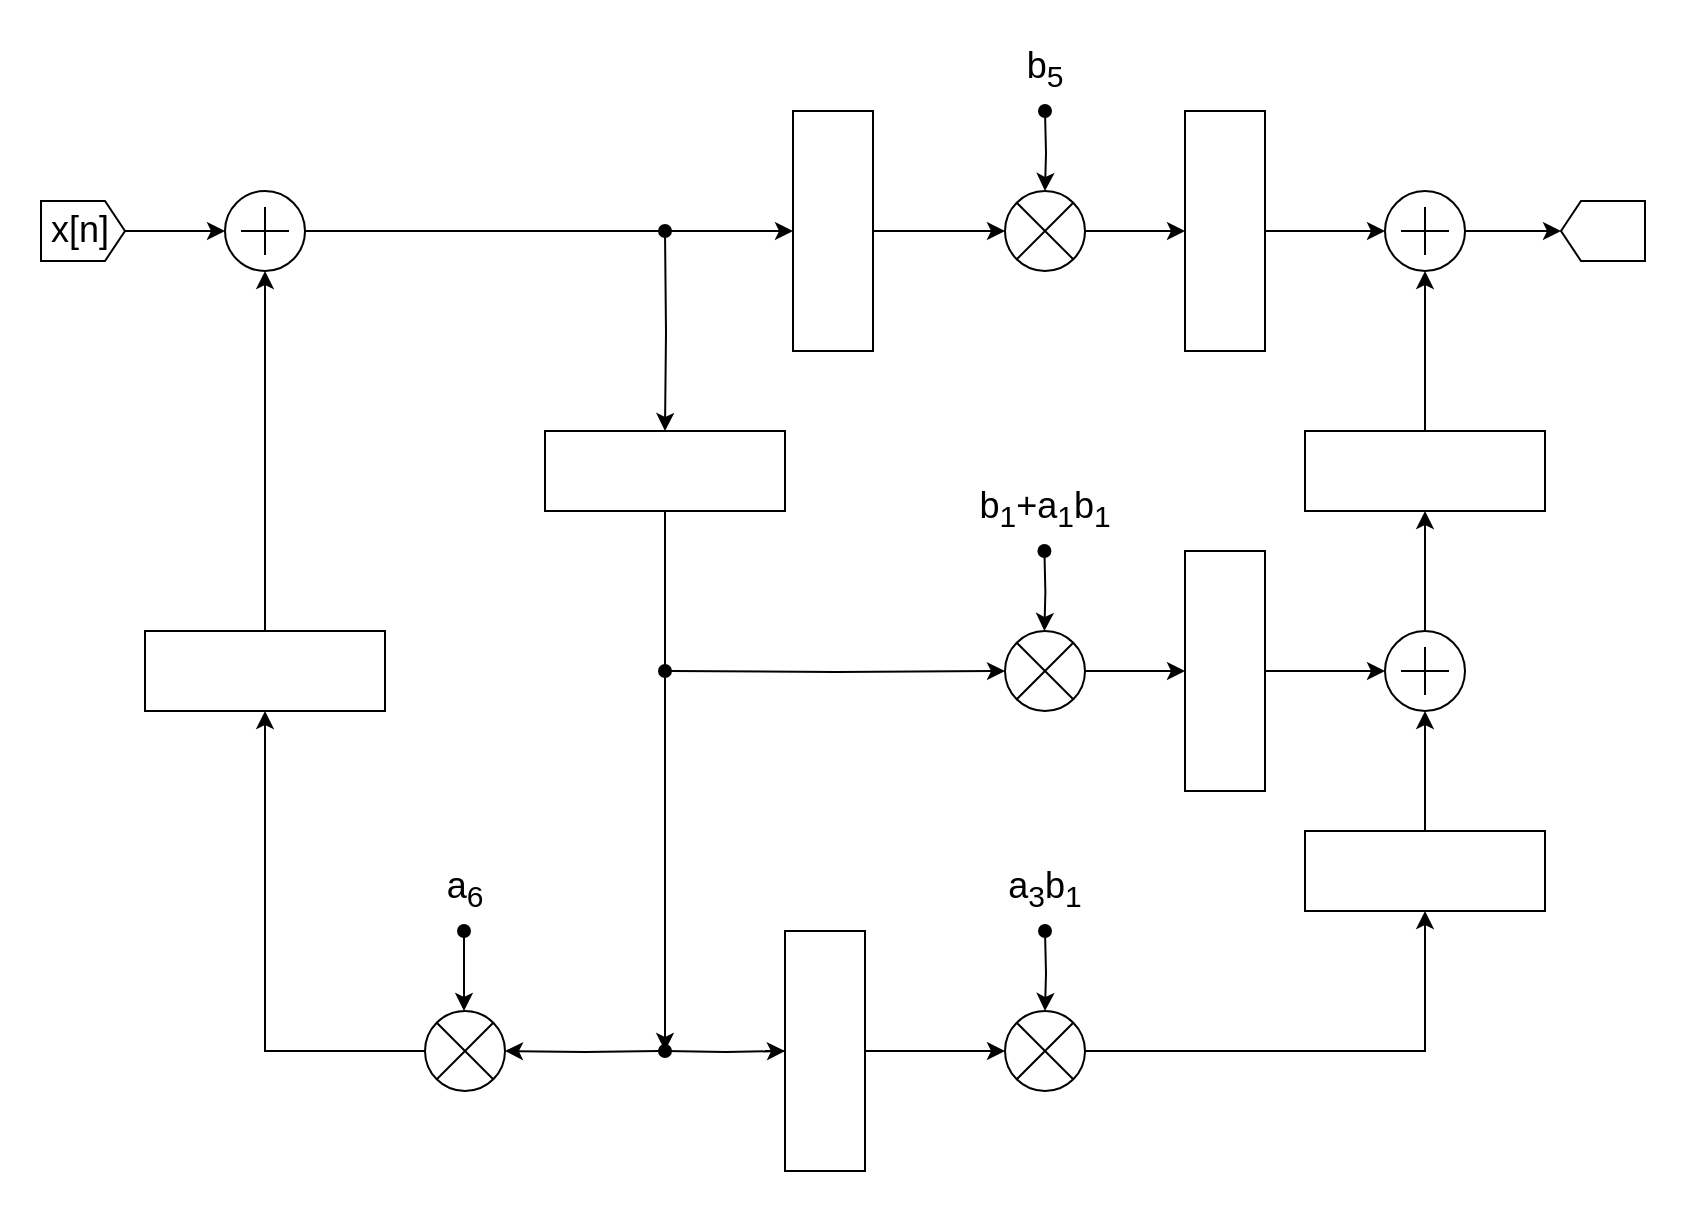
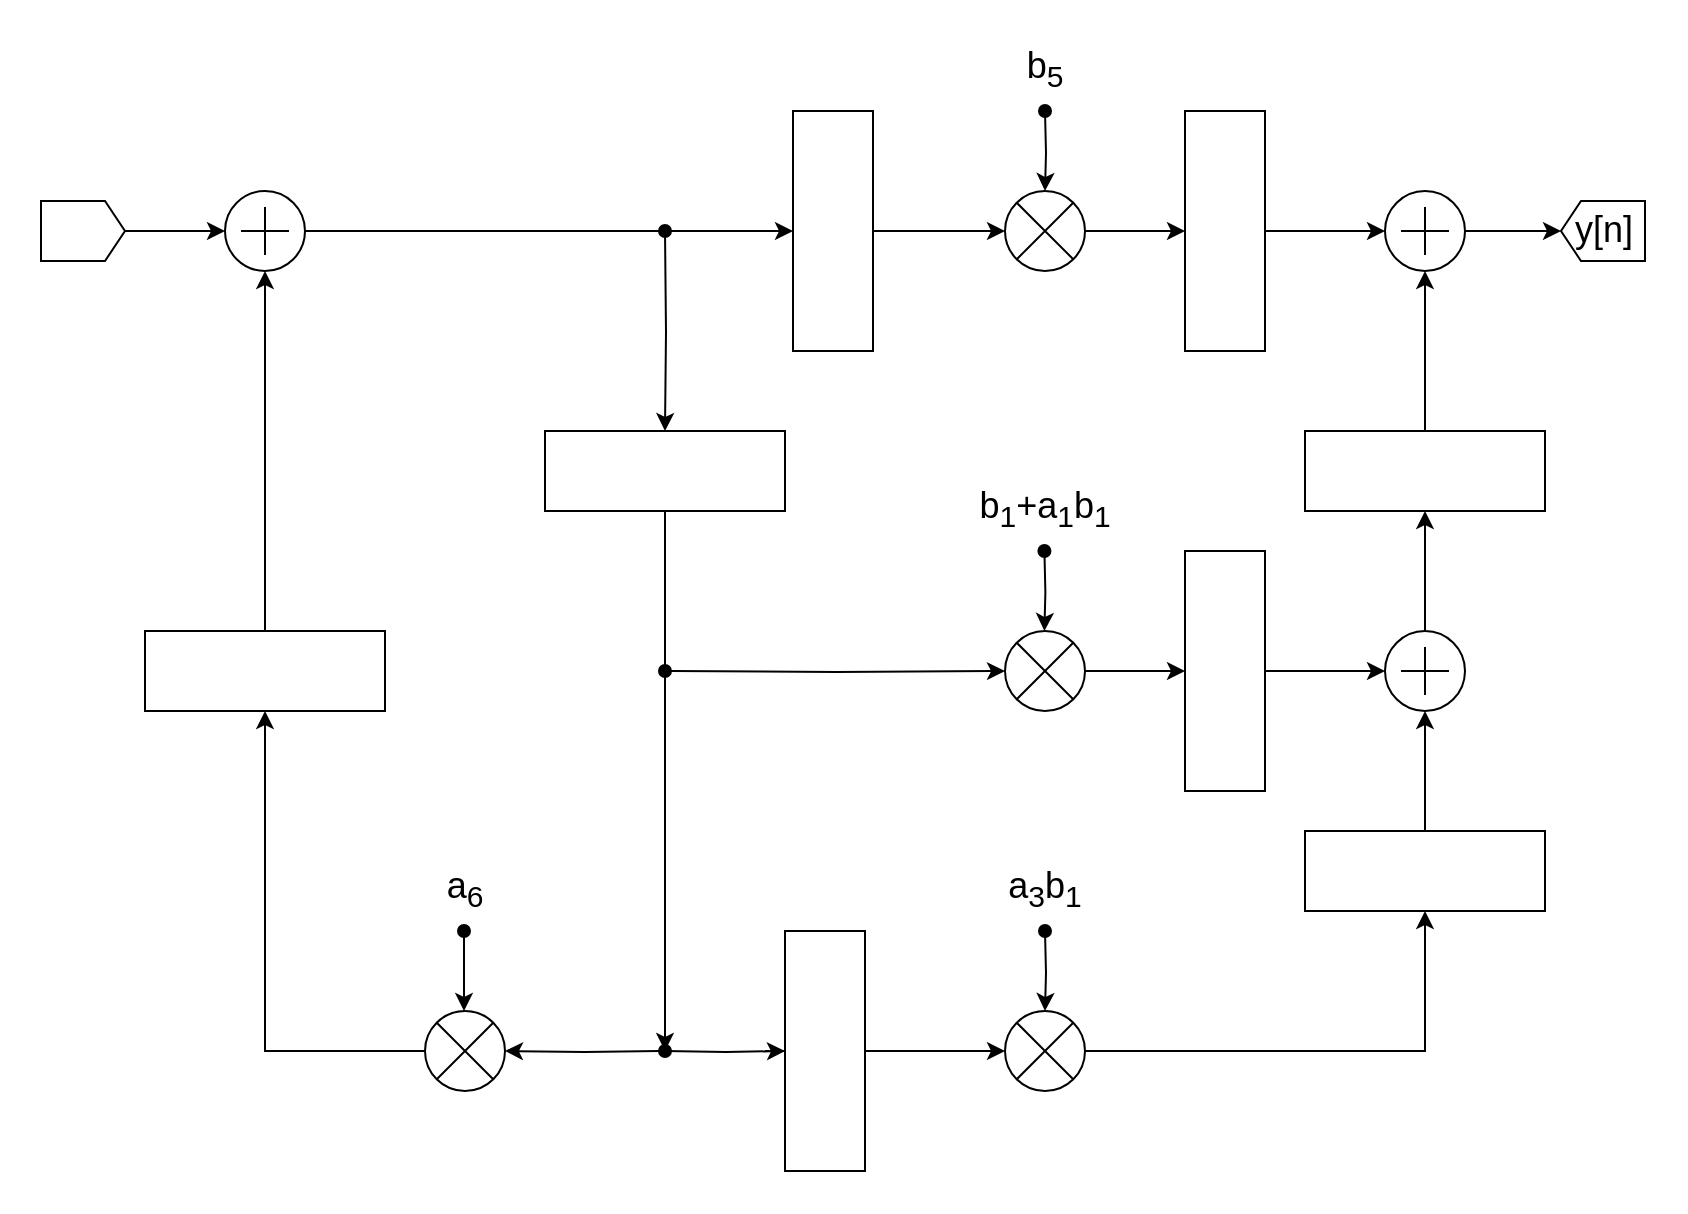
(81, 231) -> none
none -> (1605, 231)
